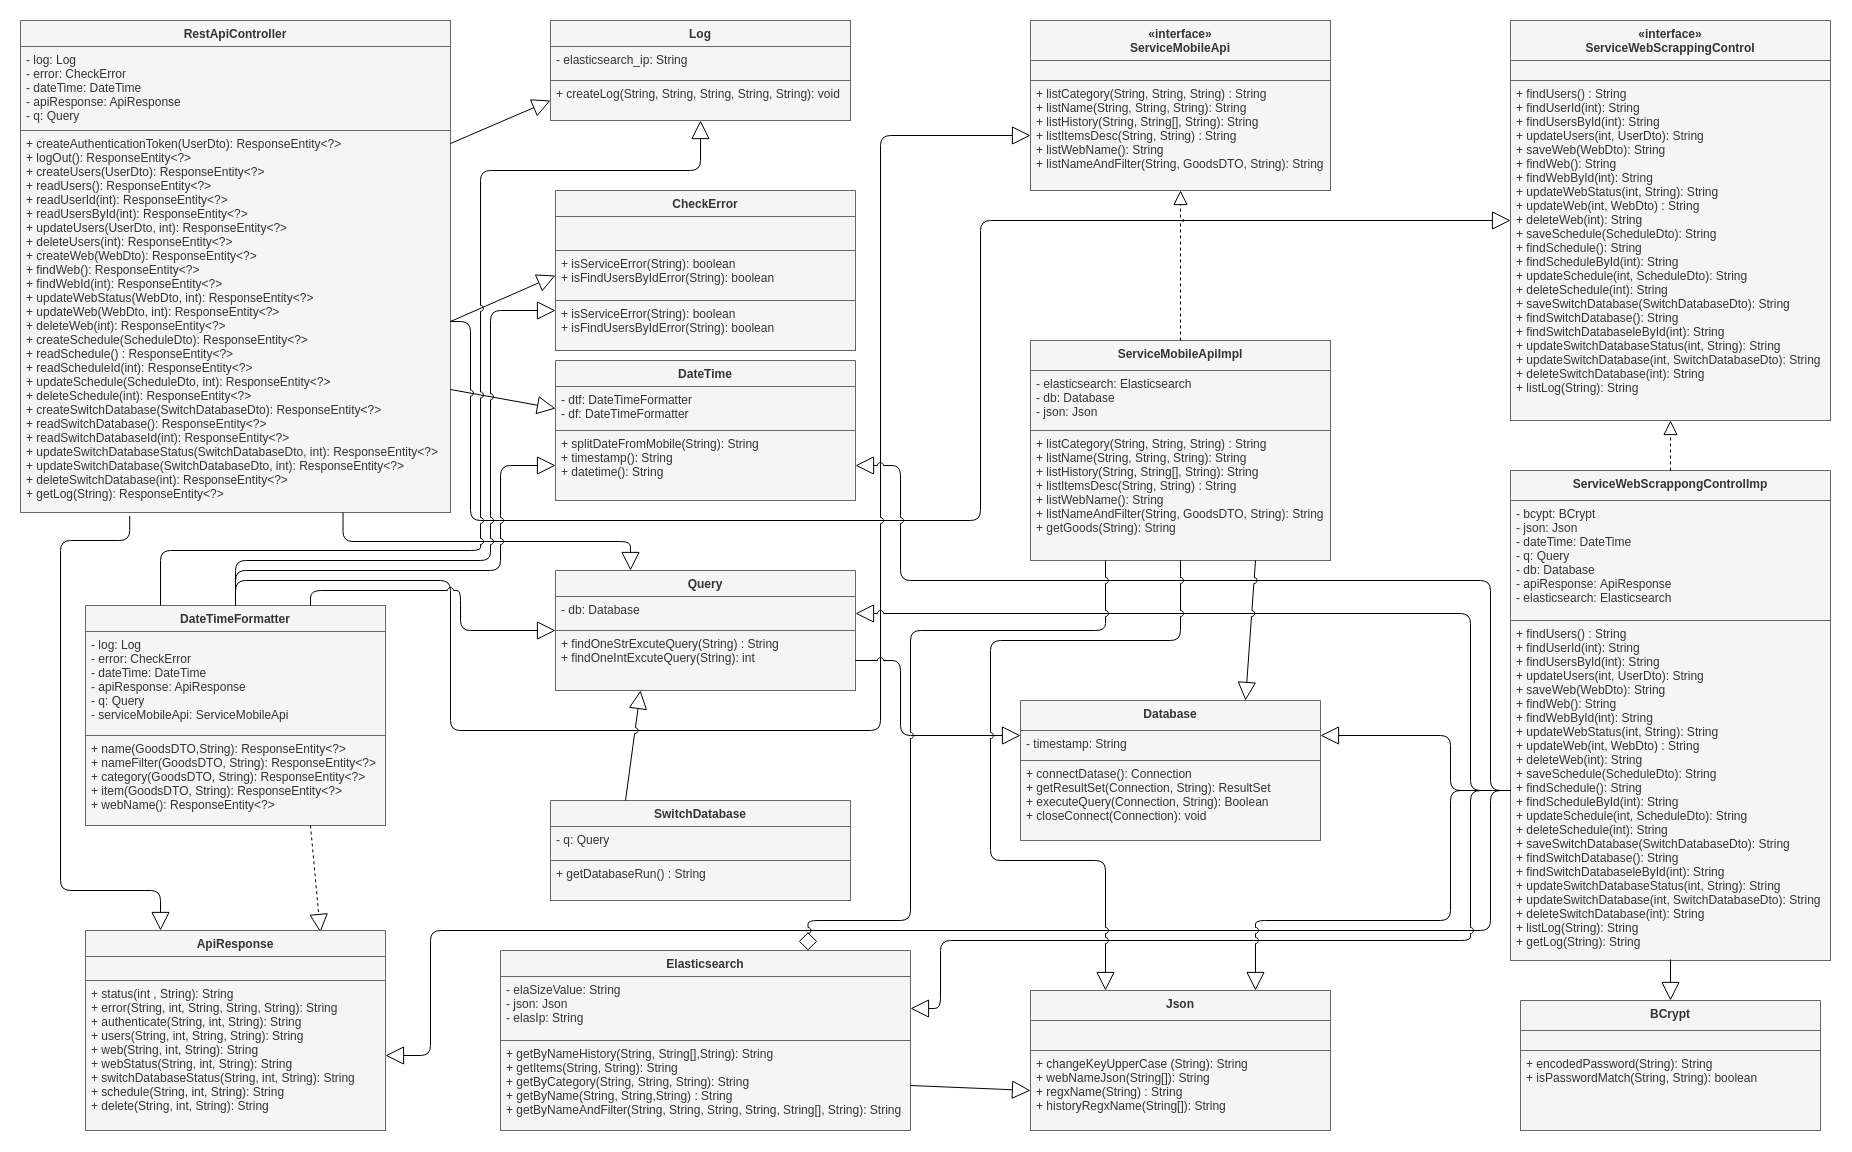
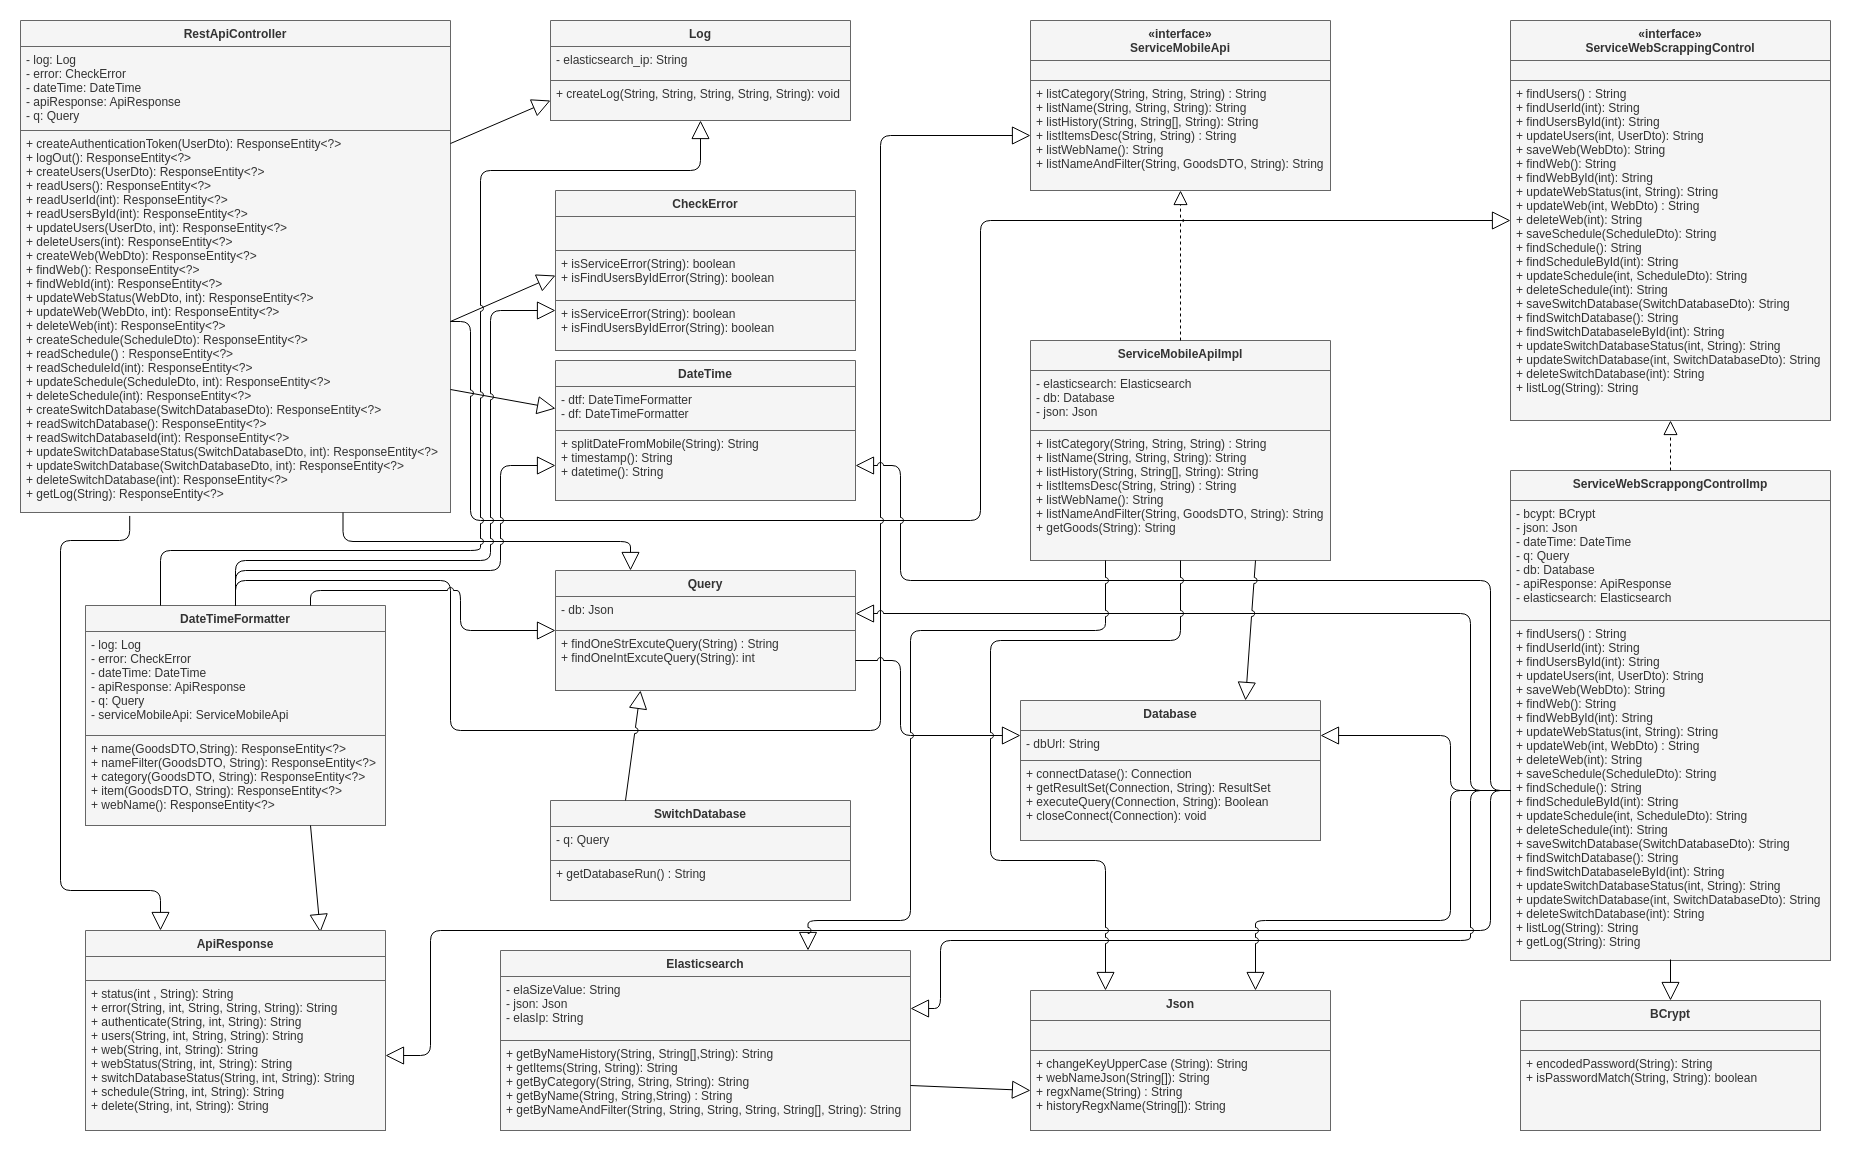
(605, 610) -> (591, 610)
(1084, 744) -> (1070, 744)
(315, 870) -> (315, 870)
(809, 933) -> (809, 933)
